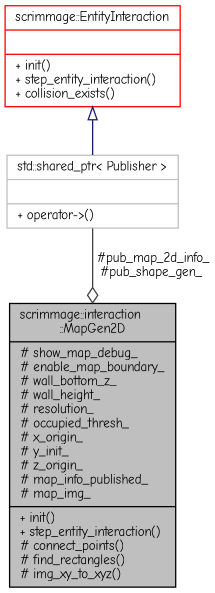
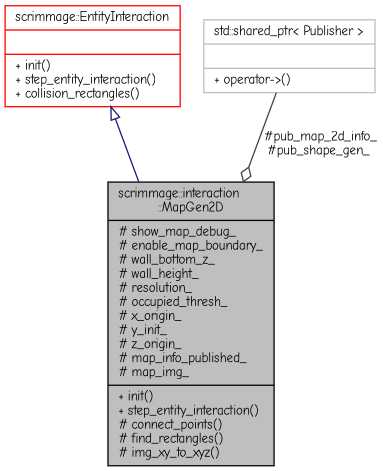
(66, 94) -> (78, 94)
(93, 137) -> (127, 150)
